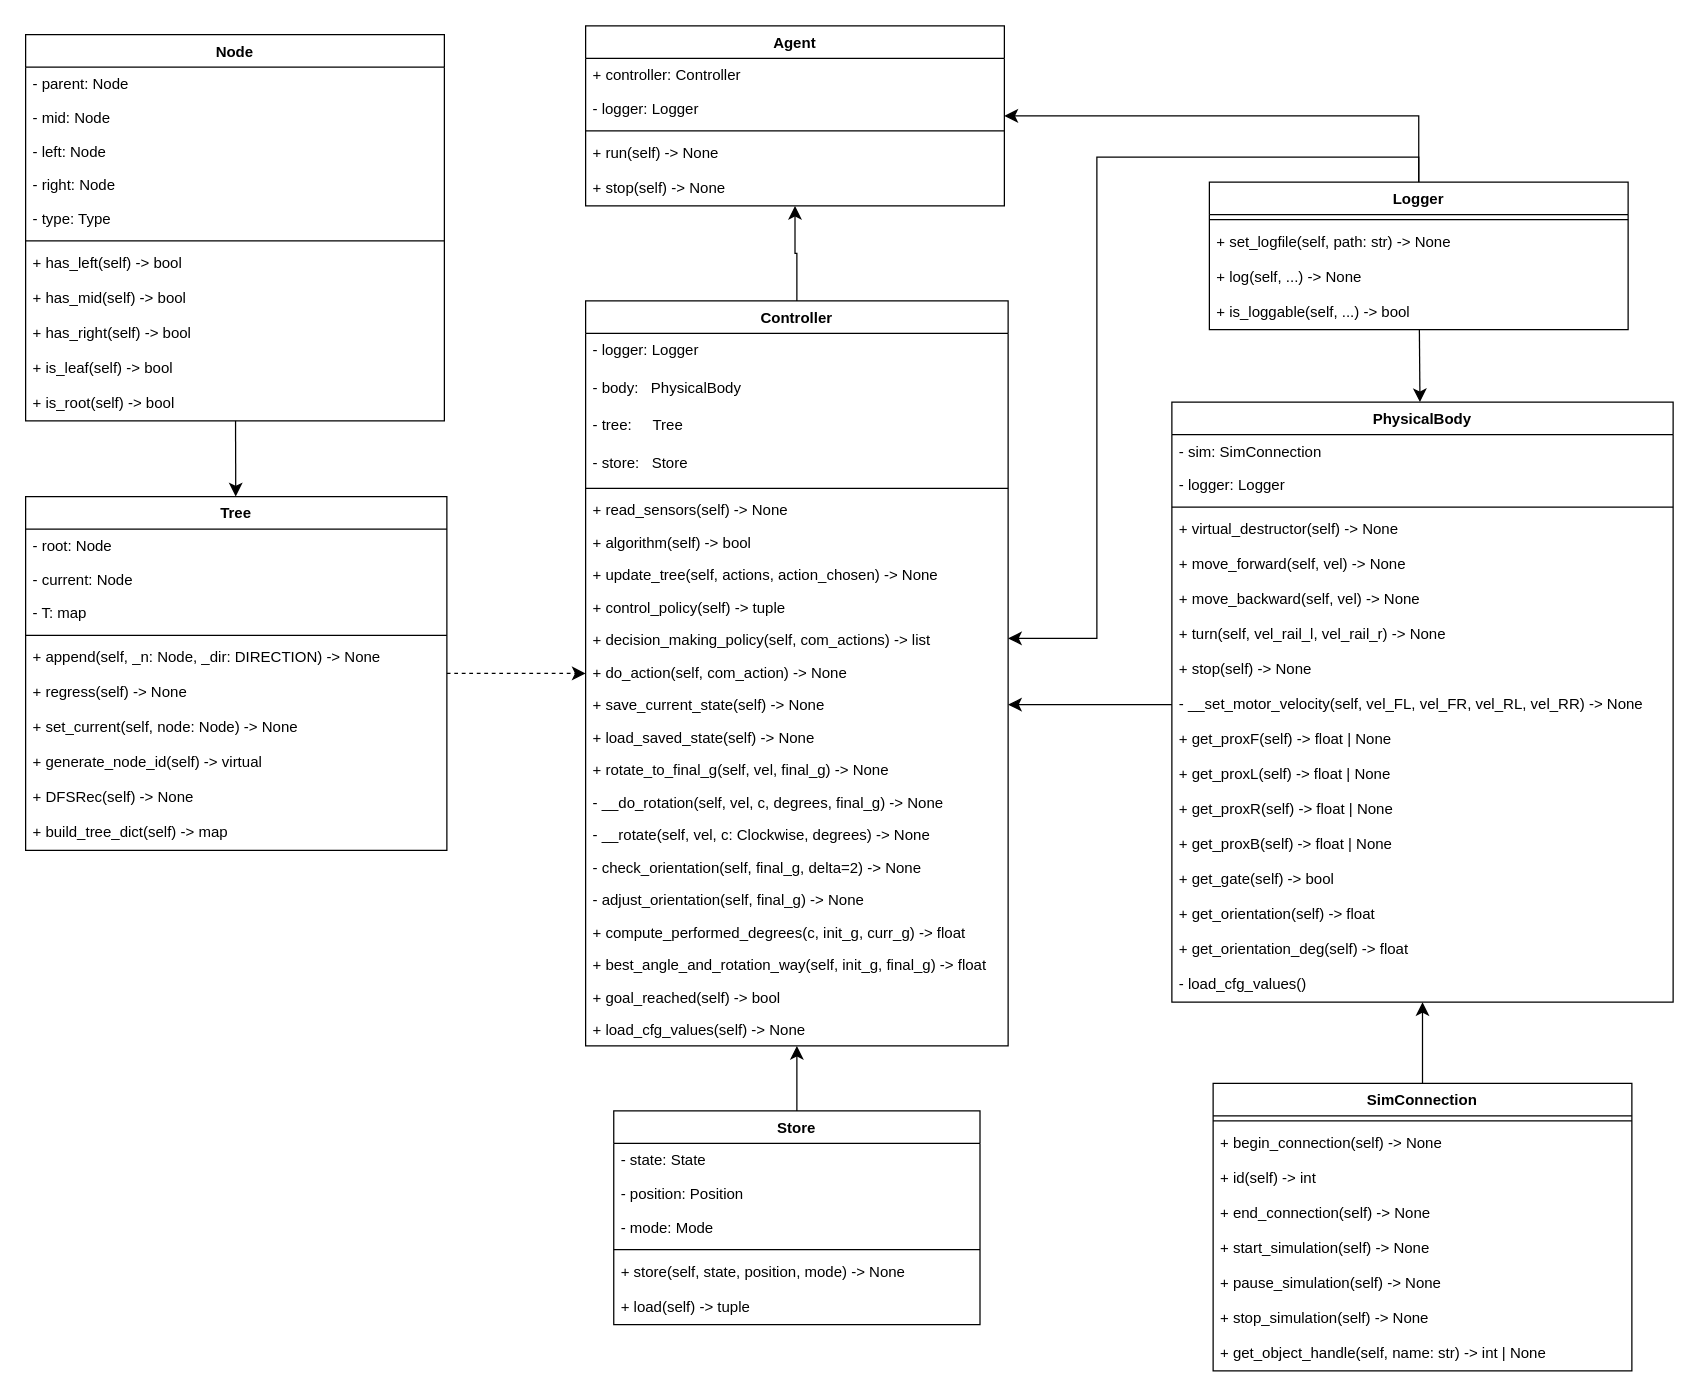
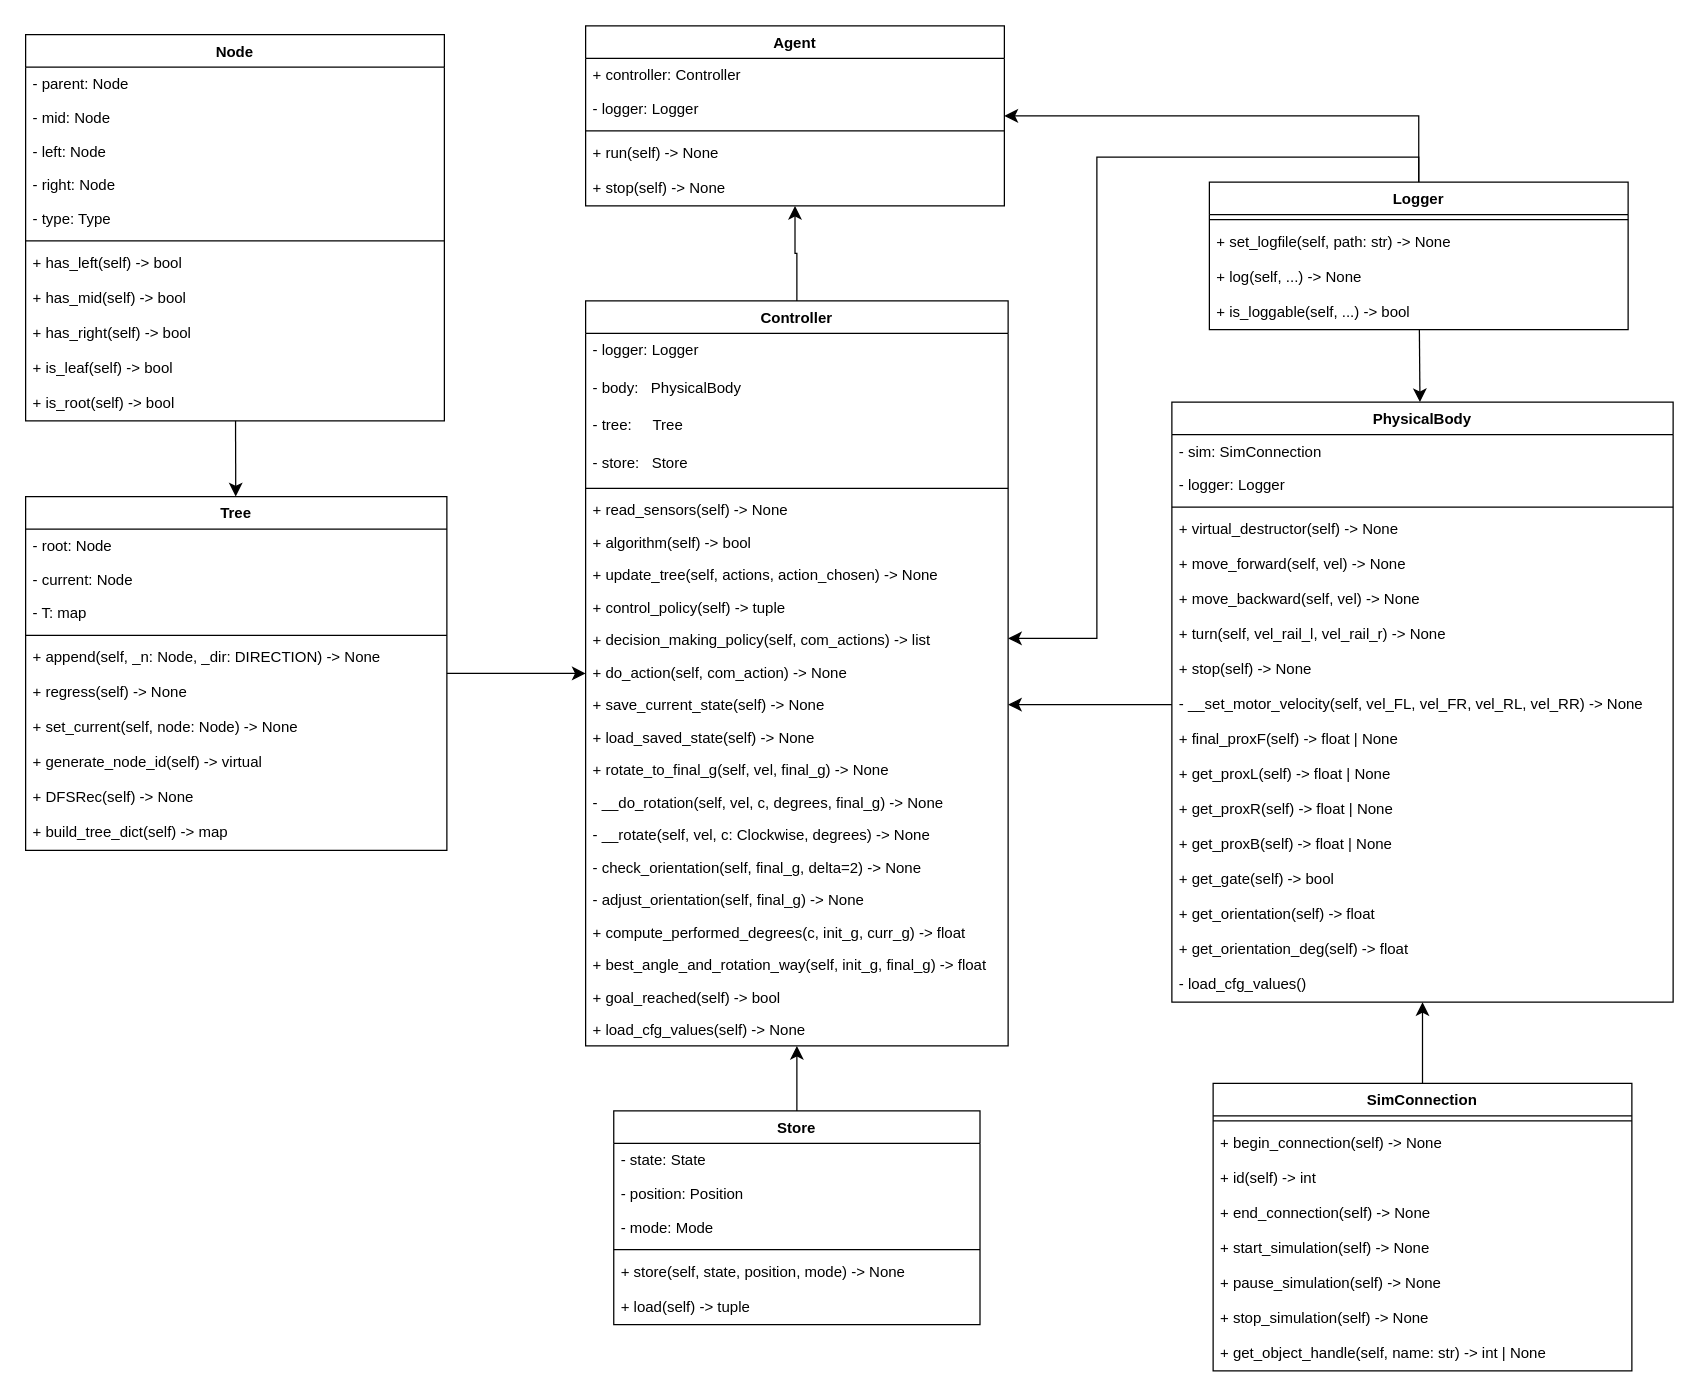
(512, 673) -> (512, 673)
(1304, 739) -> (1308, 739)
